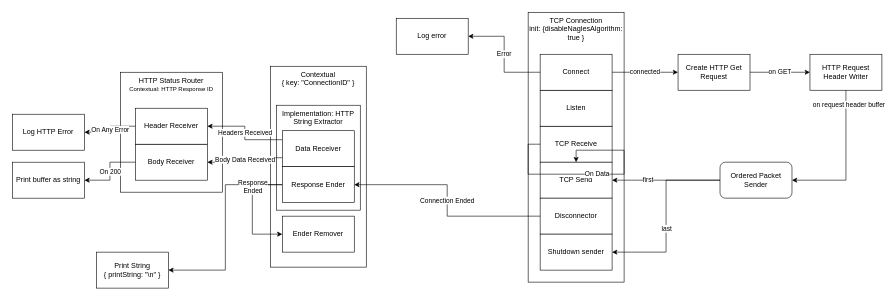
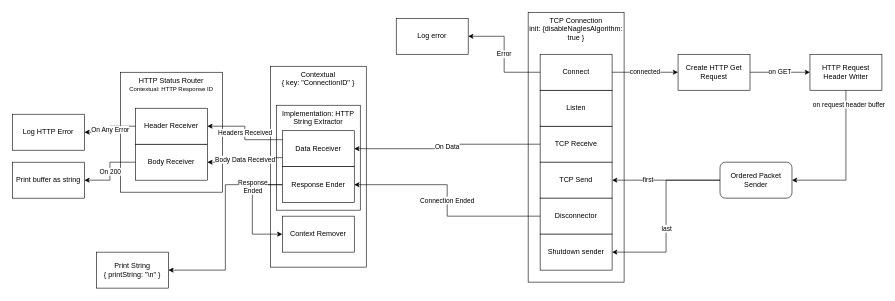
(596, 174) -> (447, 147)
(318, 234) -> (318, 234)
